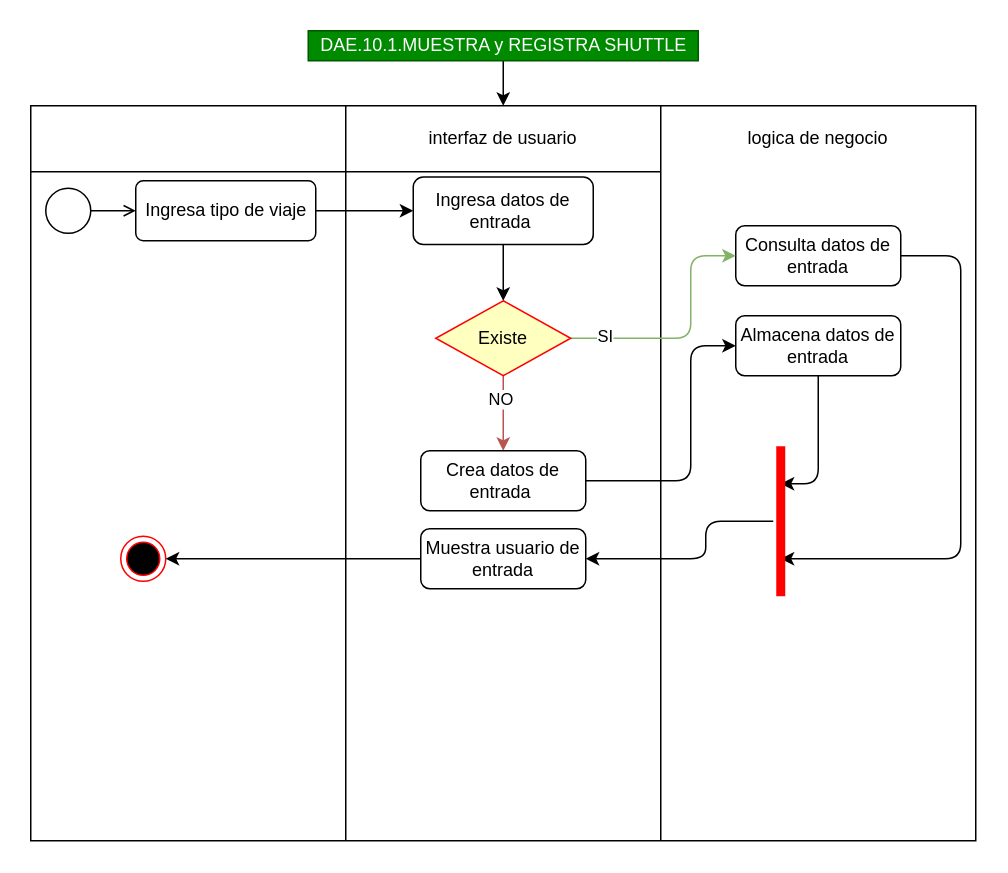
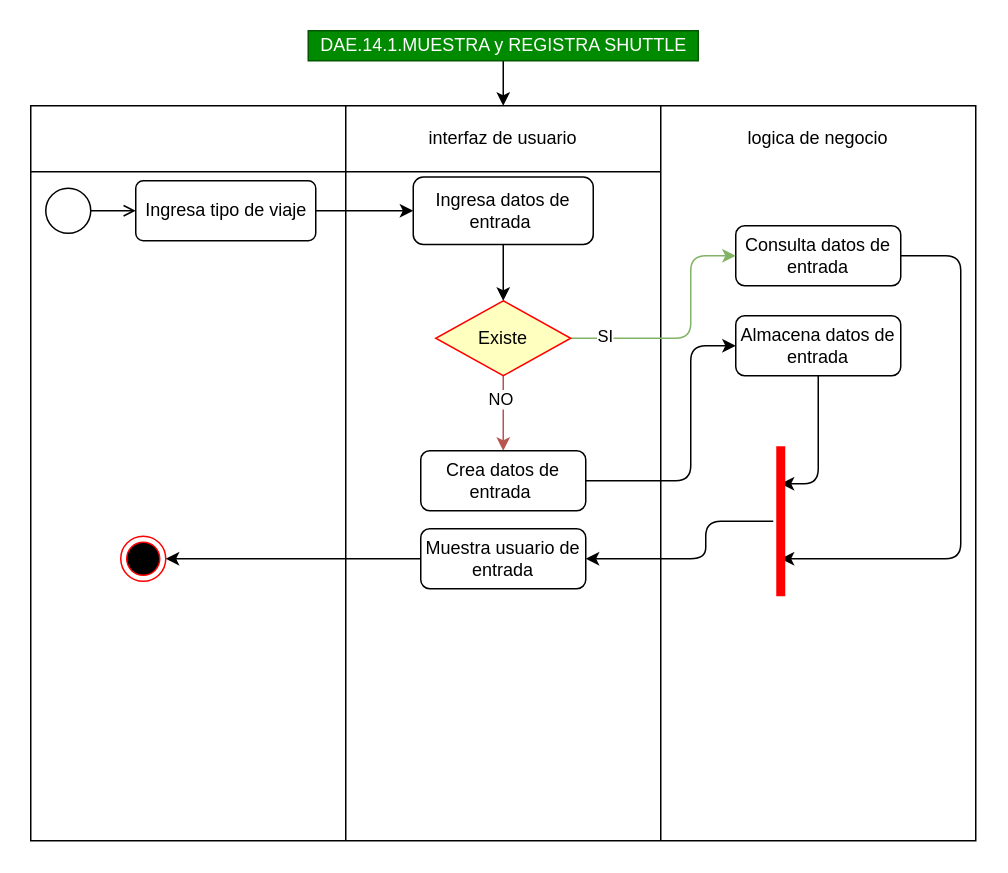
(504, 46) -> (504, 46)
